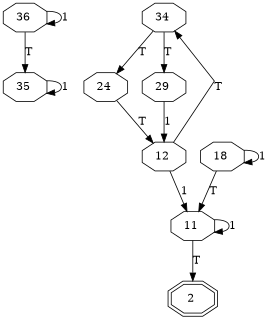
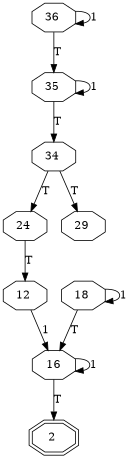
(209, 88) -> (54, 118)
(164, 118) -> none
(193, 226) -> (54, 365)
